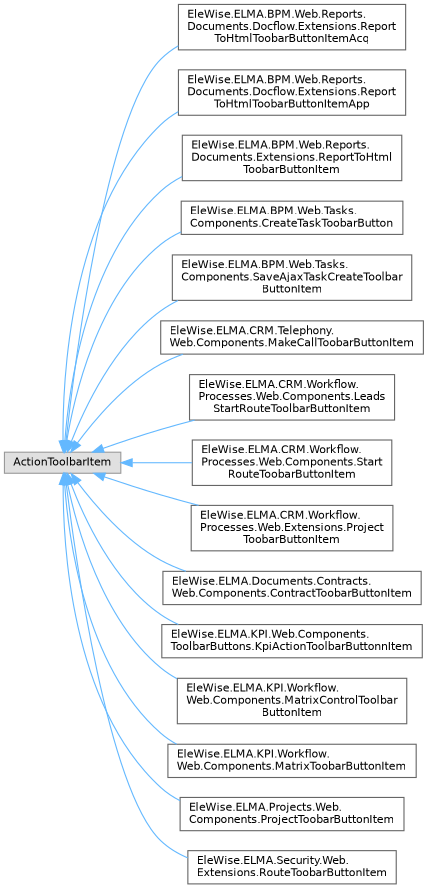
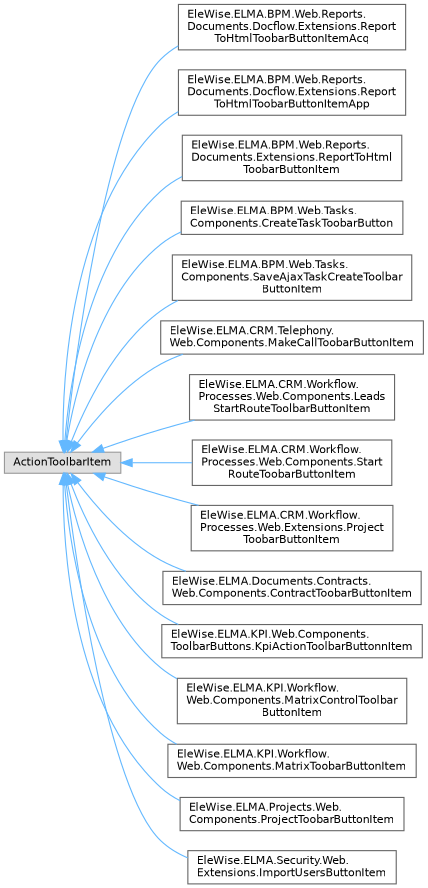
(292, 867) -> (292, 867)
